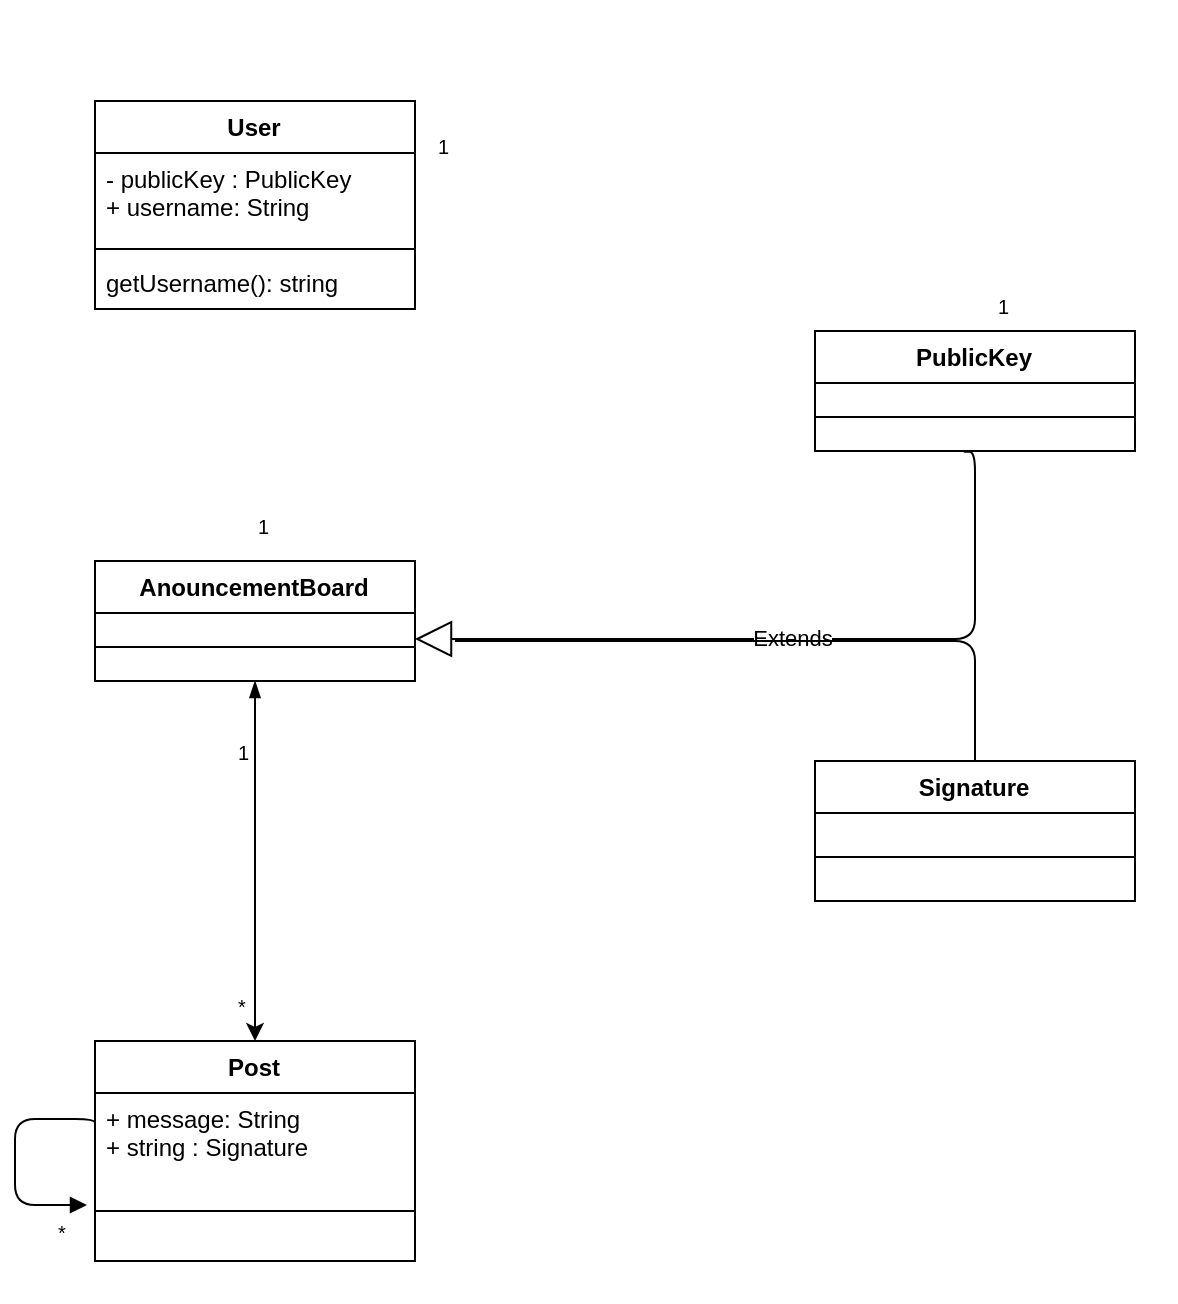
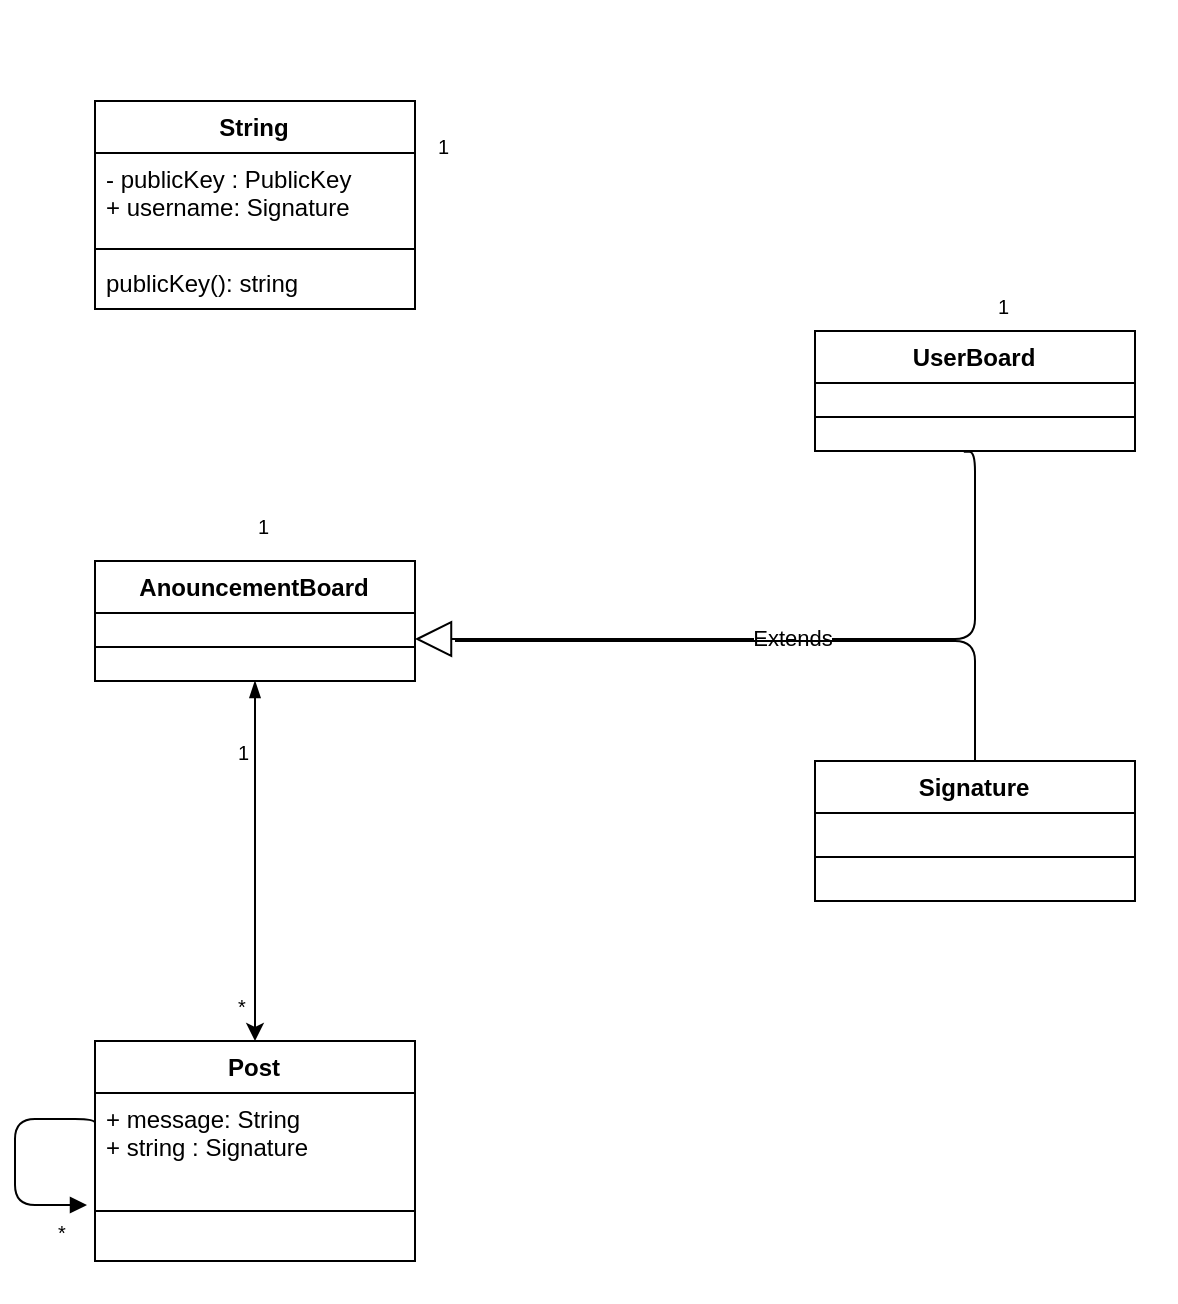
(254, 128) -> (254, 128)
(236, 180) -> (236, 180)
(238, 284) -> (218, 284)
(974, 358) -> (974, 358)
